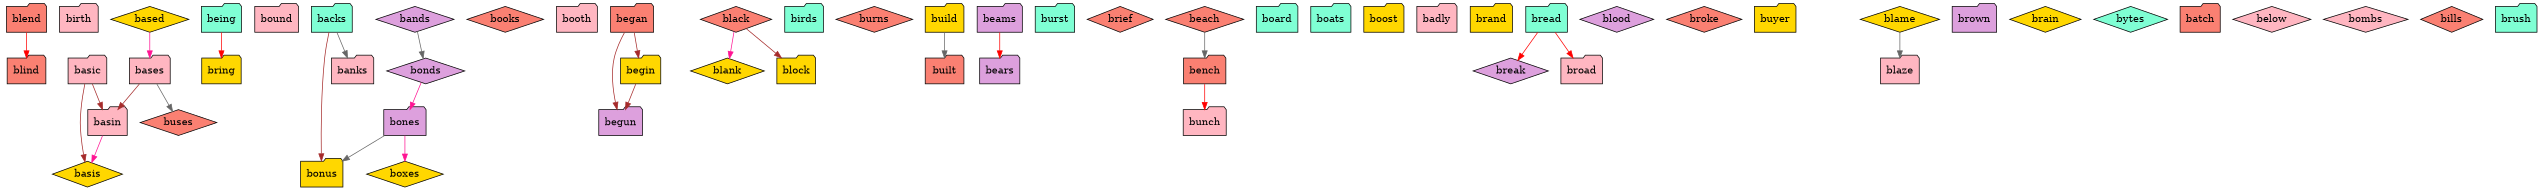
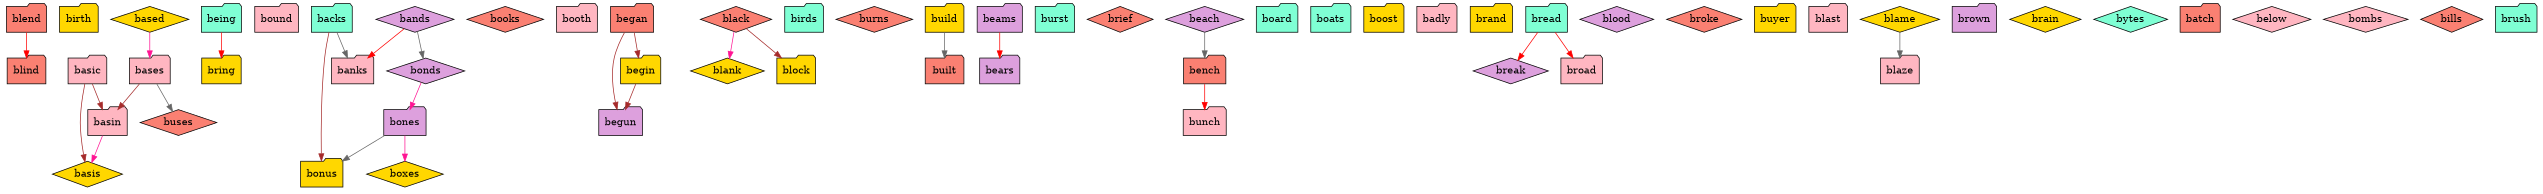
(79, 19) -> (79, 19)
(1205, 19) -> (1205, 19)
none -> (1828, 19)
none -> (389, 41)
